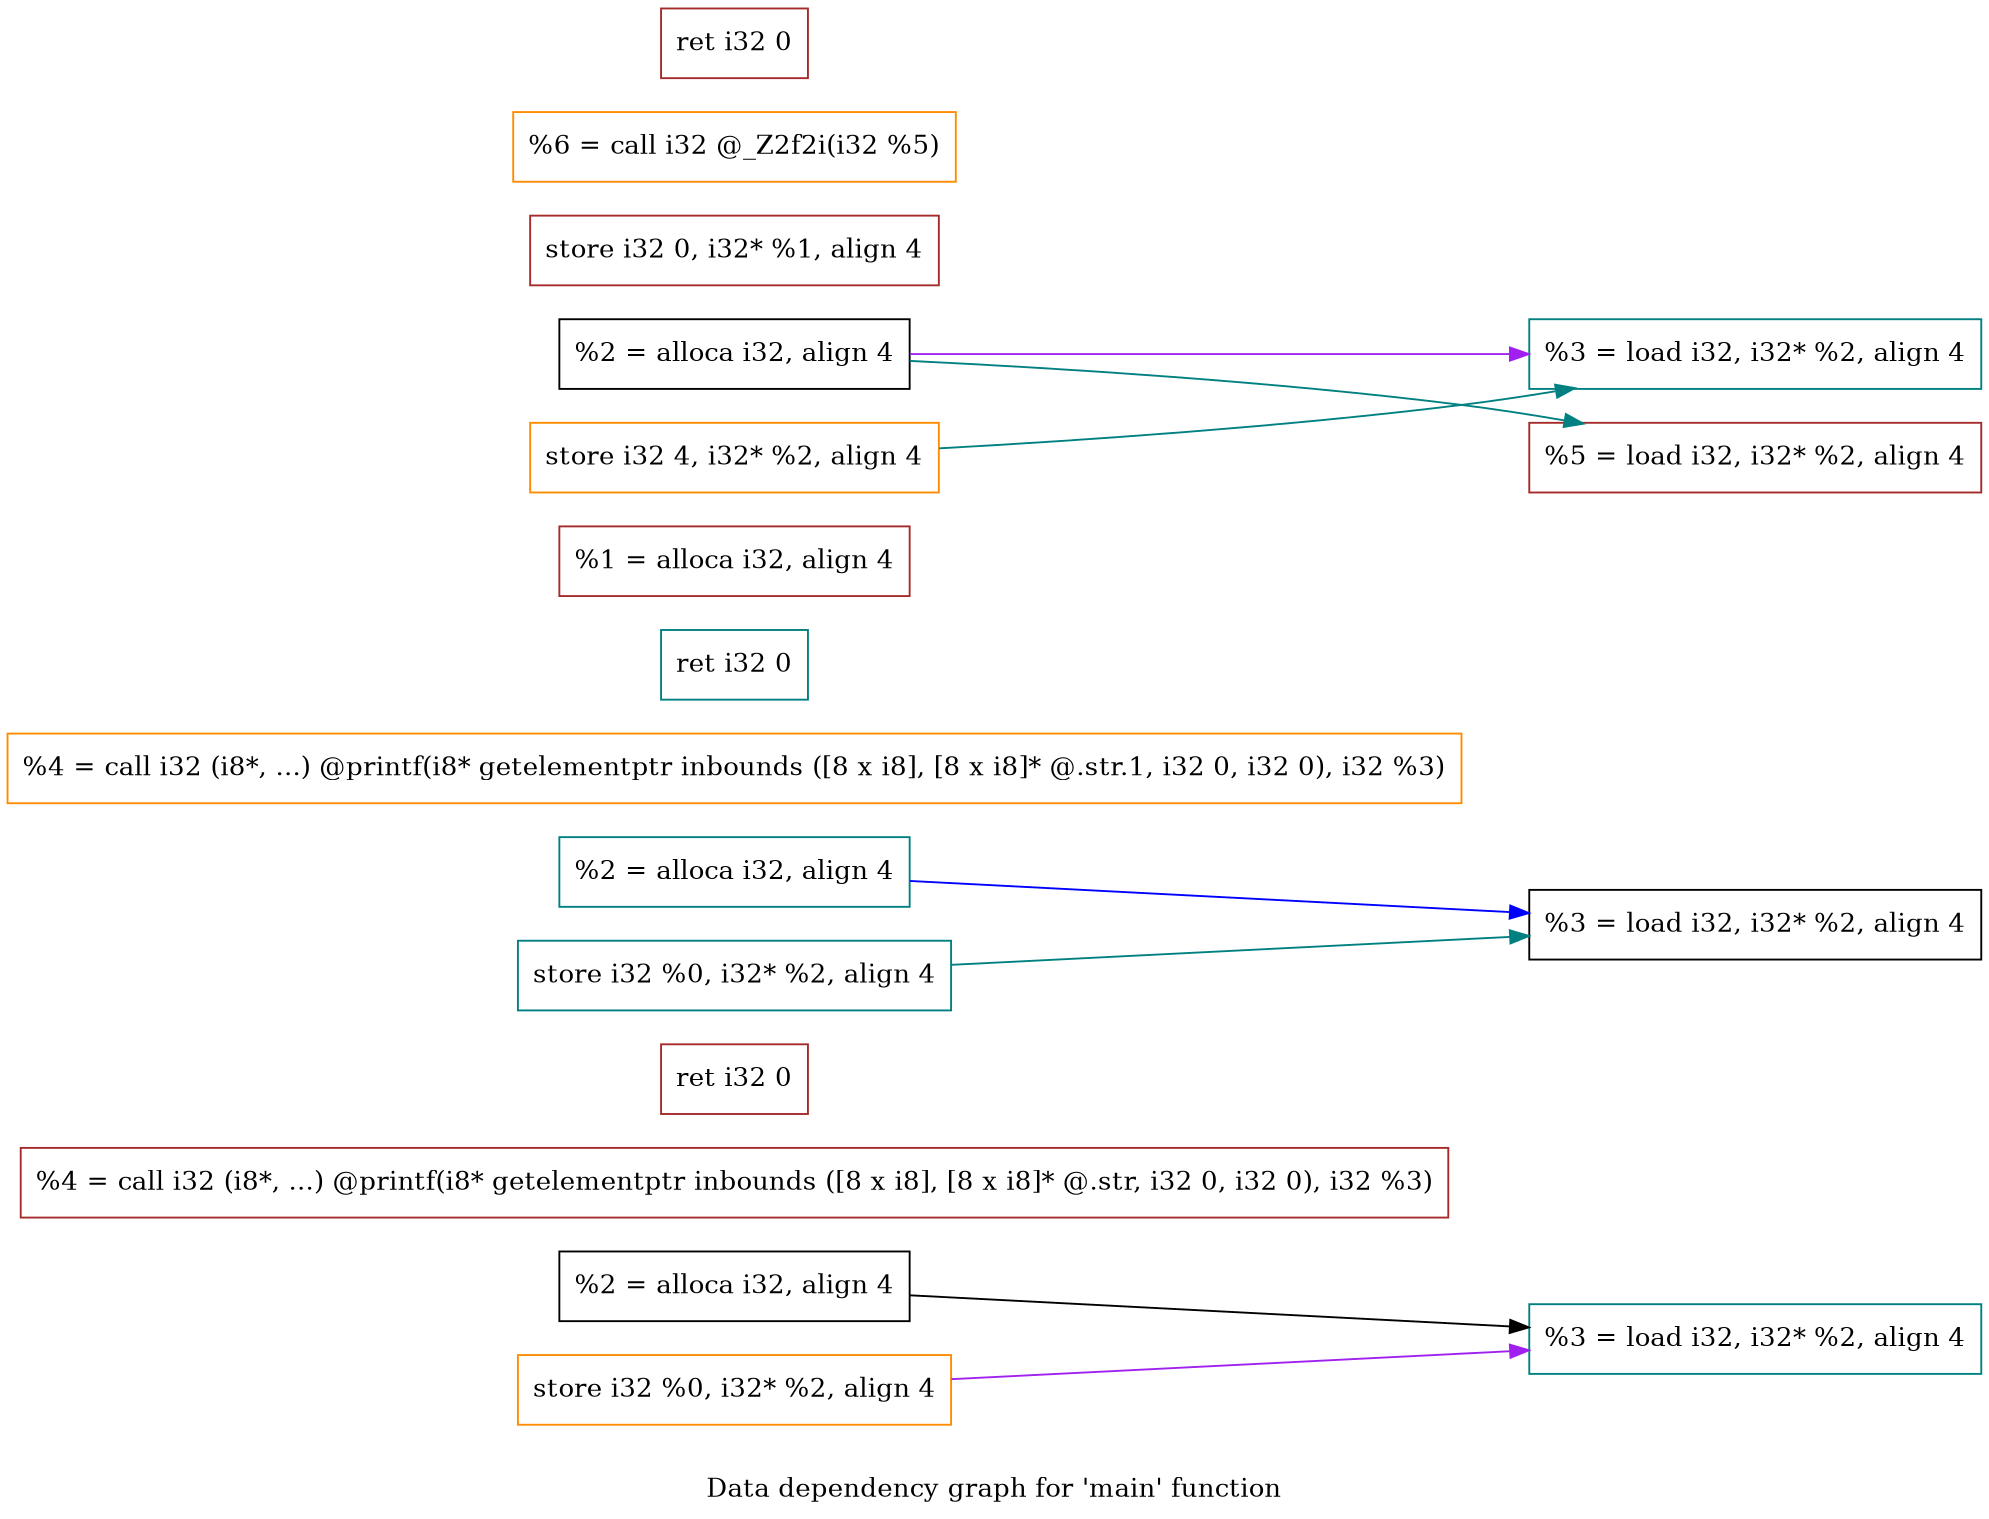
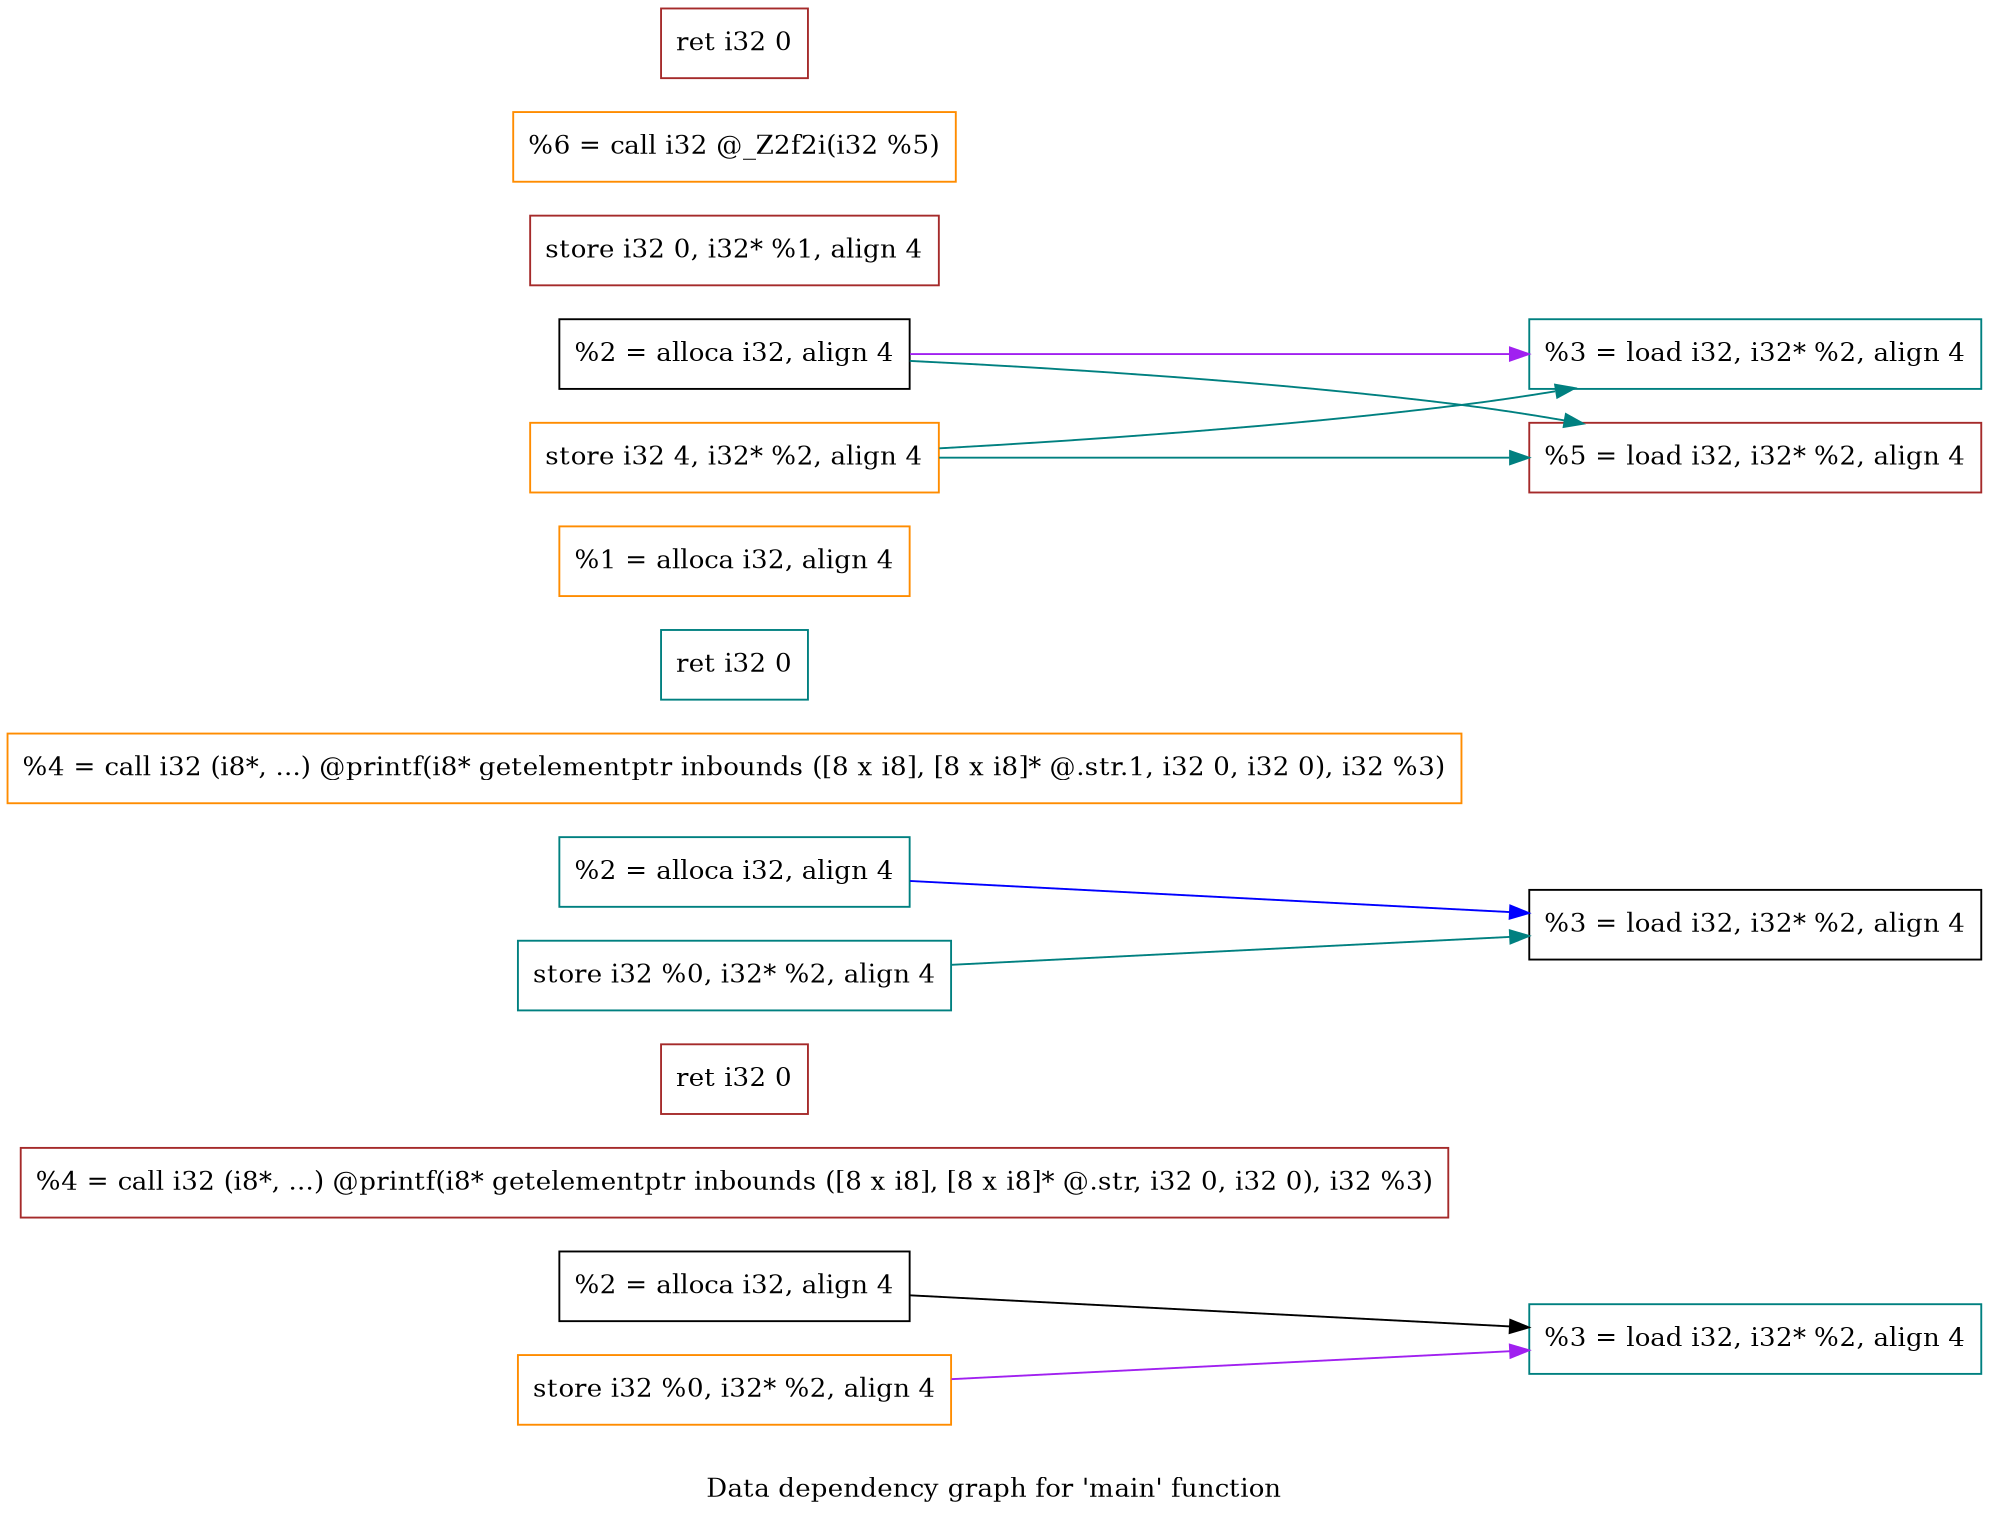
none -> (1224, 458)
(734, 561) -> (734, 561)
